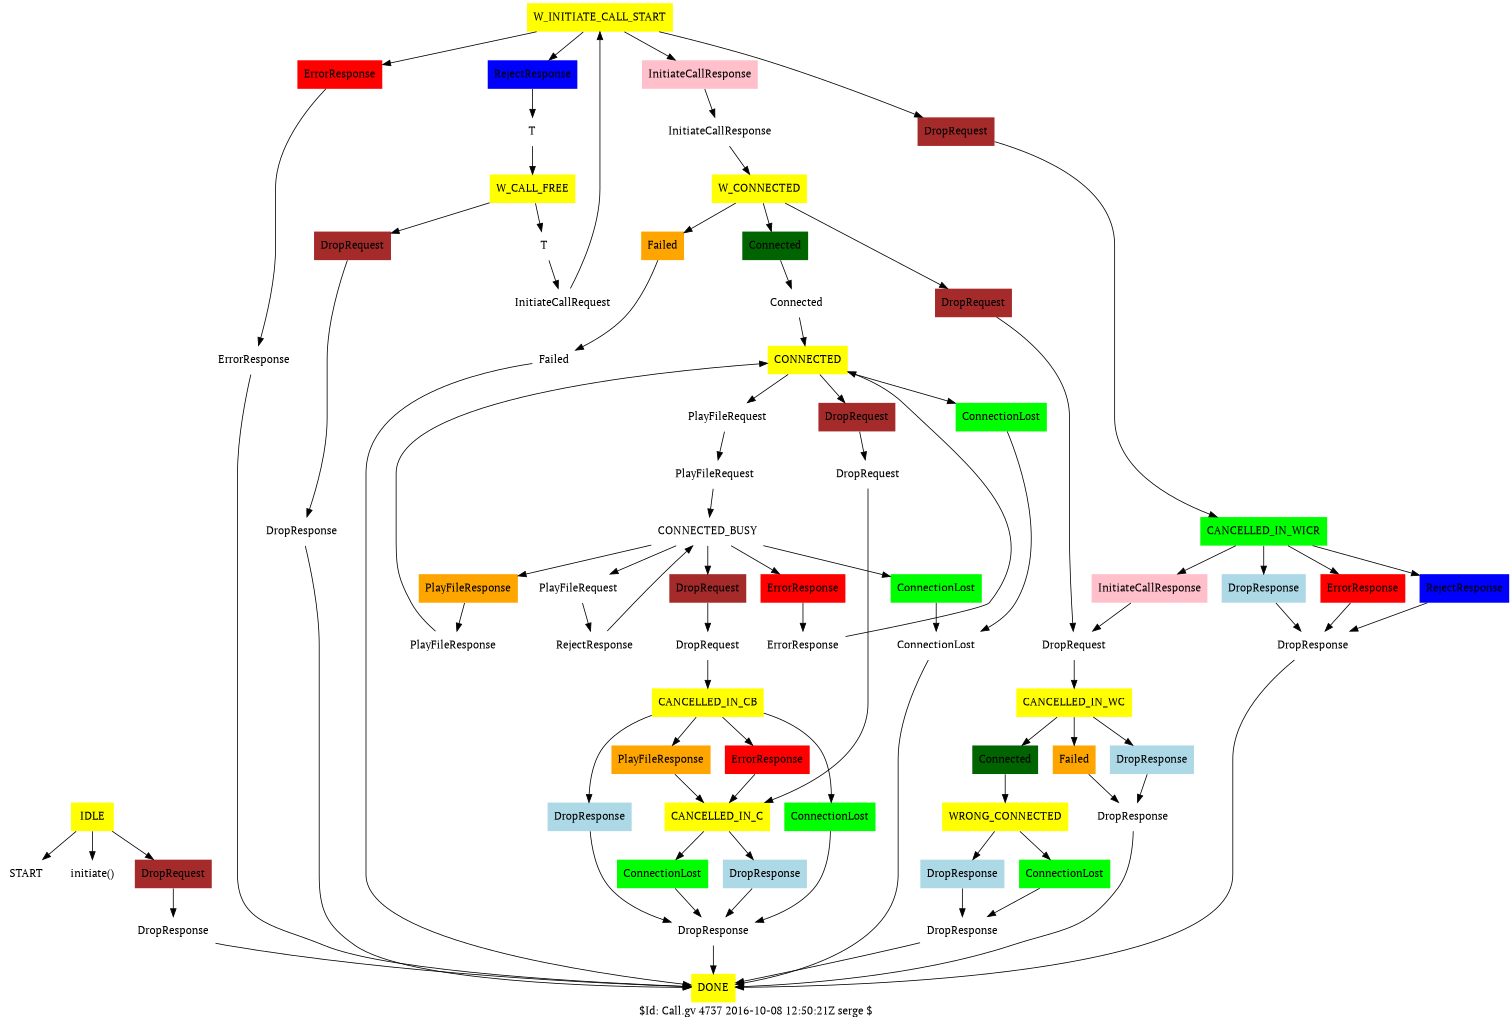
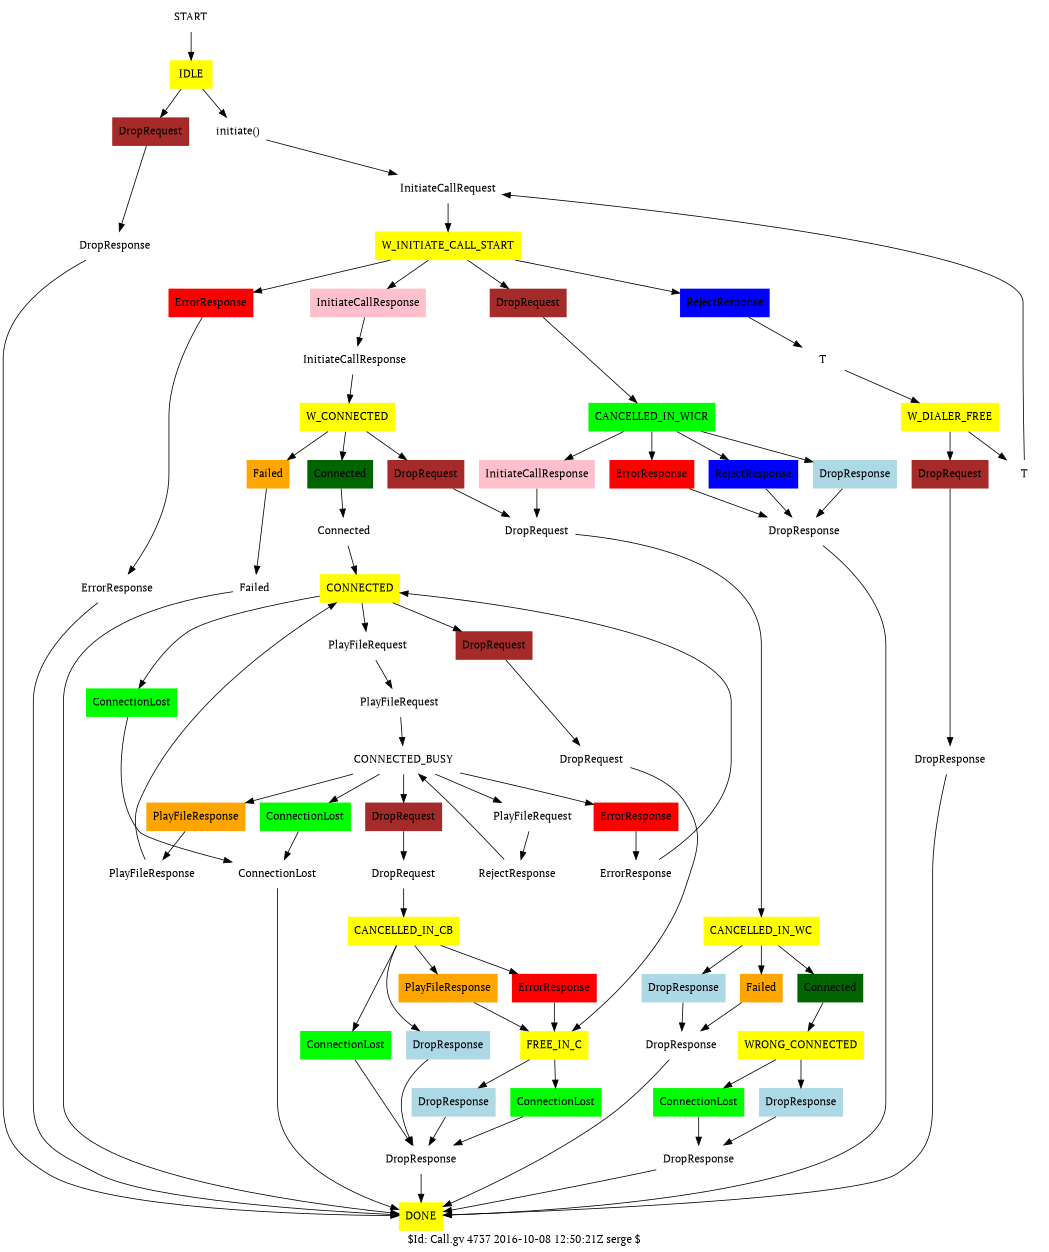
none -> (328, 156)
(533, 189) -> (950, 417)
(717, 817) -> (554, 1045)
(63, 843) -> (191, 42)
